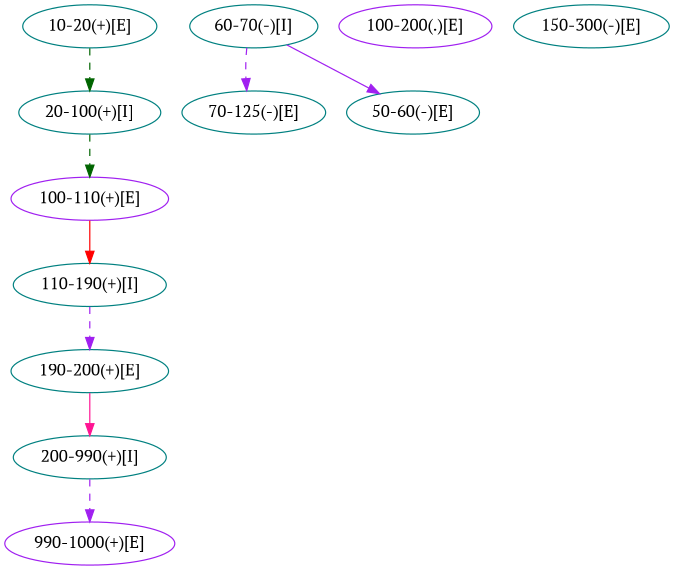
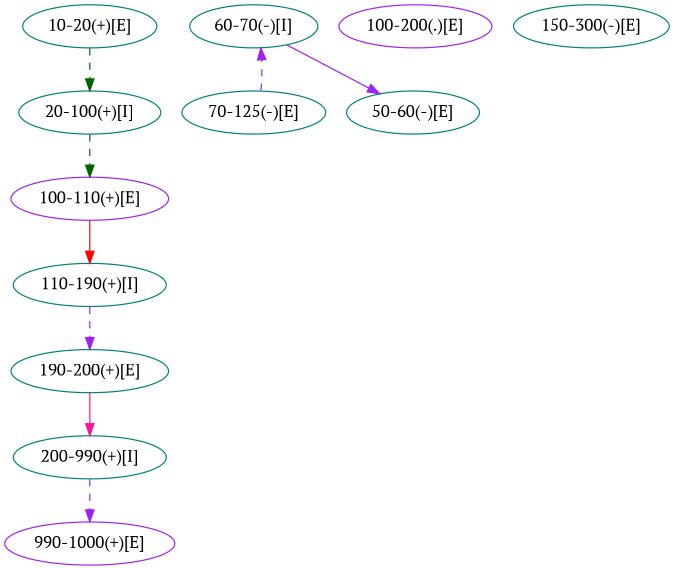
(246, 63) -> (262, 75)
